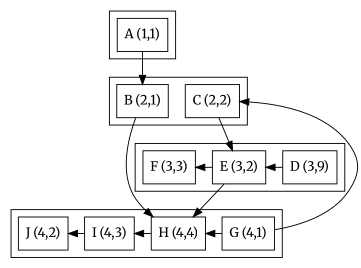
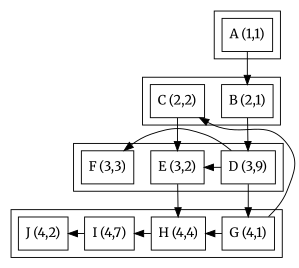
(126, 167) -> (248, 136)
(209, 167) -> (193, 131)
none -> (248, 197)
(109, 234) -> (109, 234)
